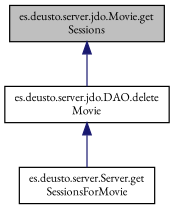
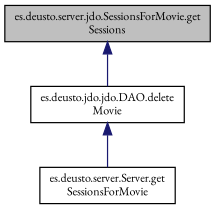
(87, 24) -> (108, 24)
(87, 105) -> (108, 105)
